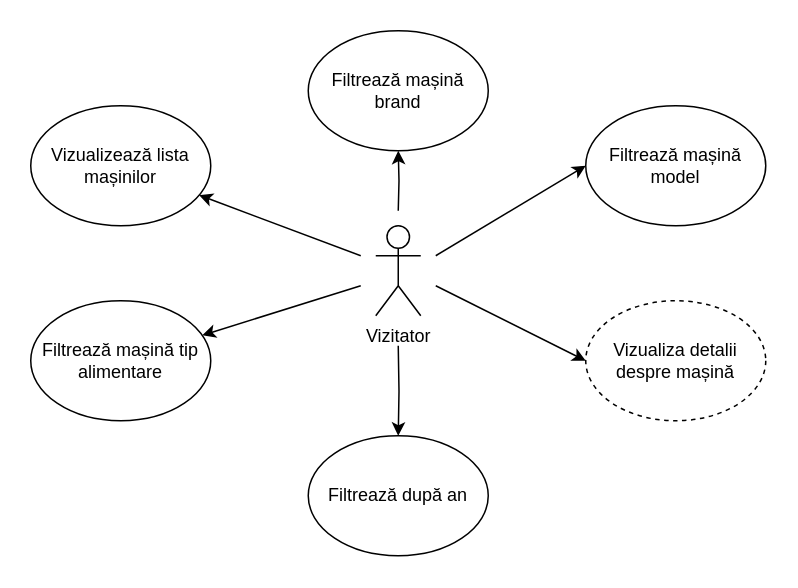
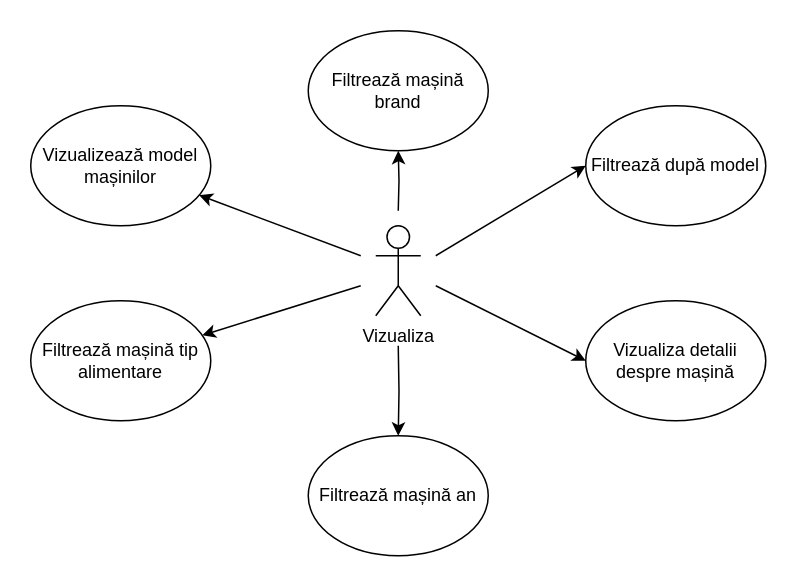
(121, 166) -> (121, 166)
(676, 166) -> (676, 166)
(399, 337) -> (399, 337)
(676, 361) -> (676, 361)
(398, 496) -> (398, 496)
